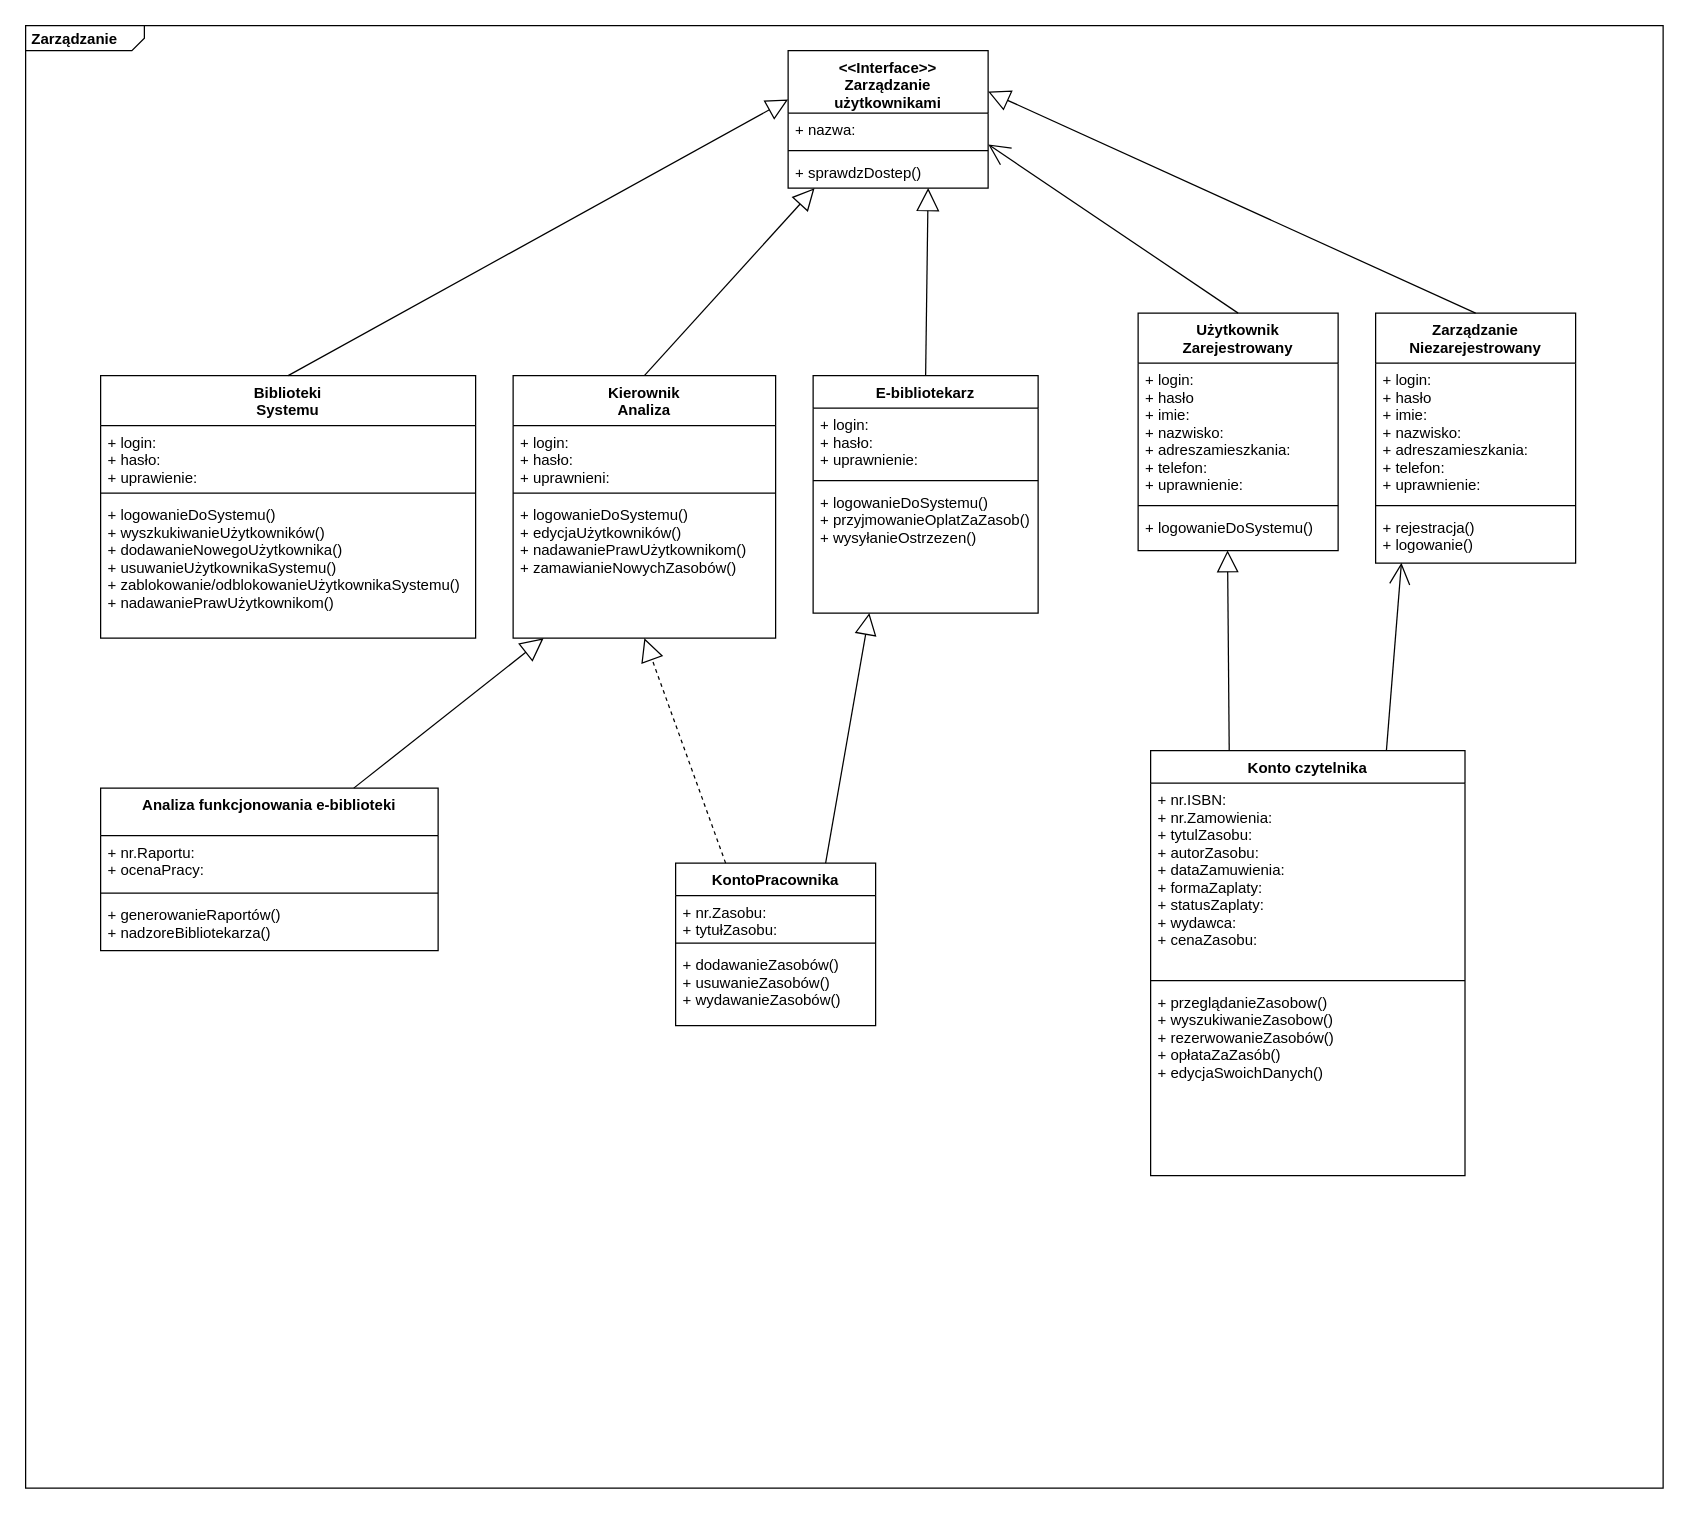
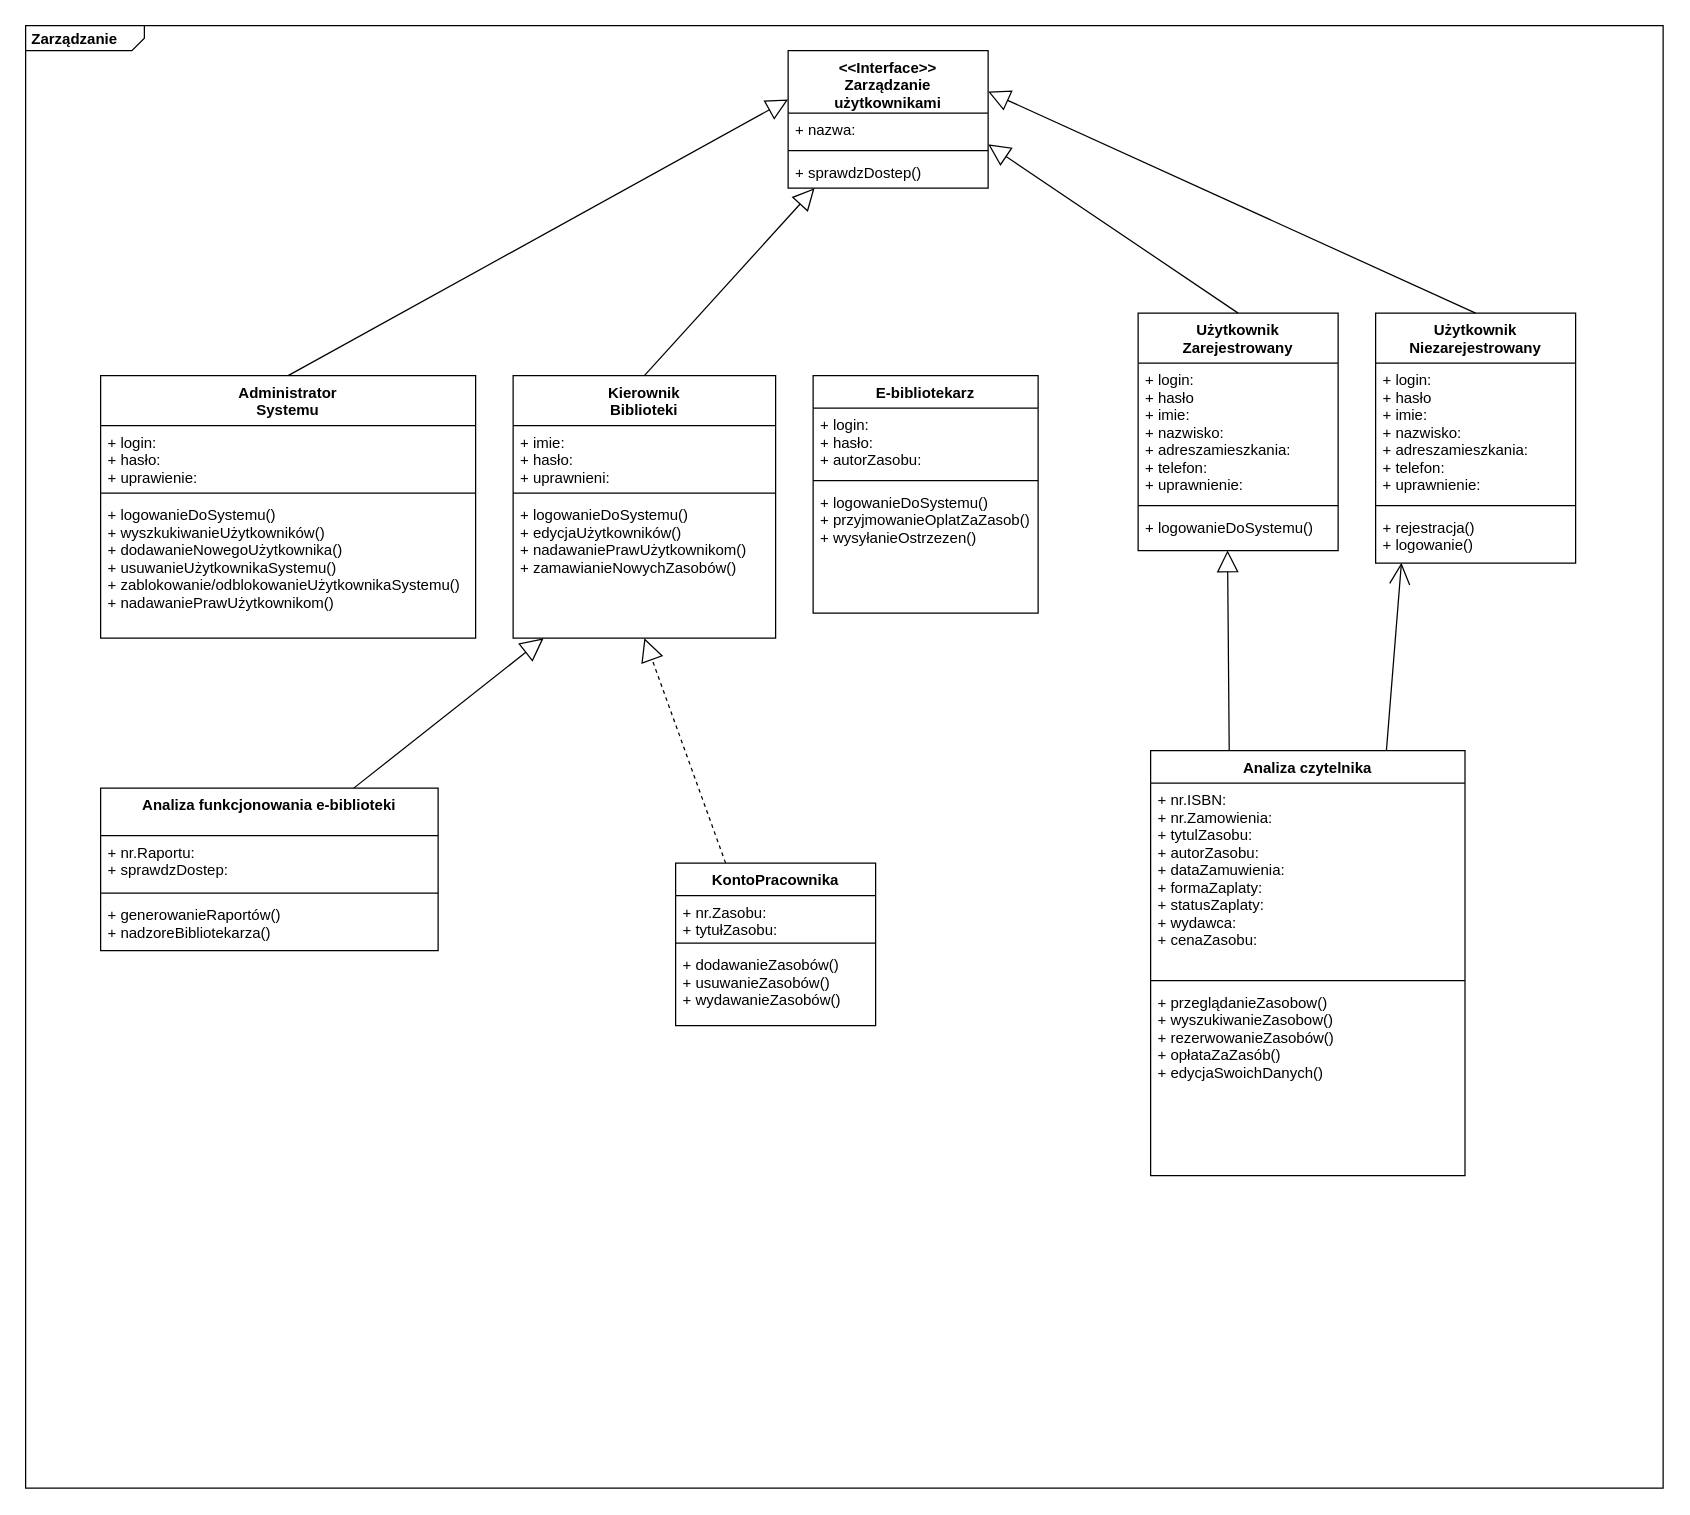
(999, 152) -> (1007, 157)
(927, 294) -> none
(1475, 330) -> (1475, 330)
(288, 393) -> (288, 393)
(644, 393) -> (644, 393)
(846, 425) -> (846, 425)
(546, 443) -> (542, 443)
(846, 749) -> none
(1307, 768) -> (1307, 768)
(156, 853) -> (156, 853)
